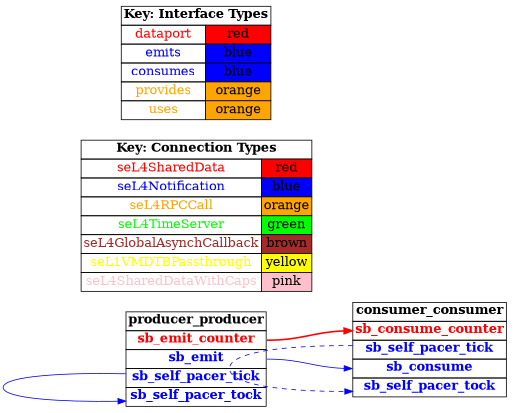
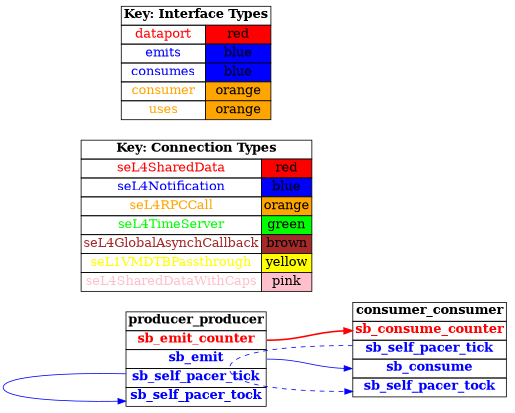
(163, 91) -> (163, 91)
